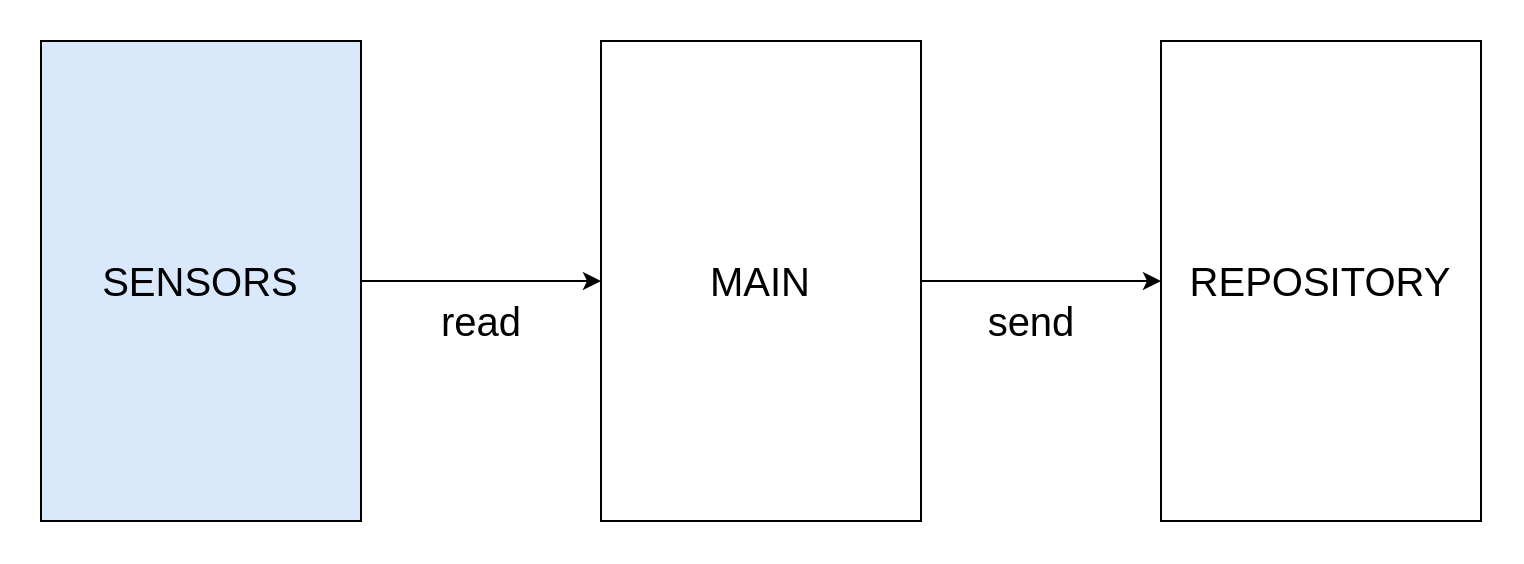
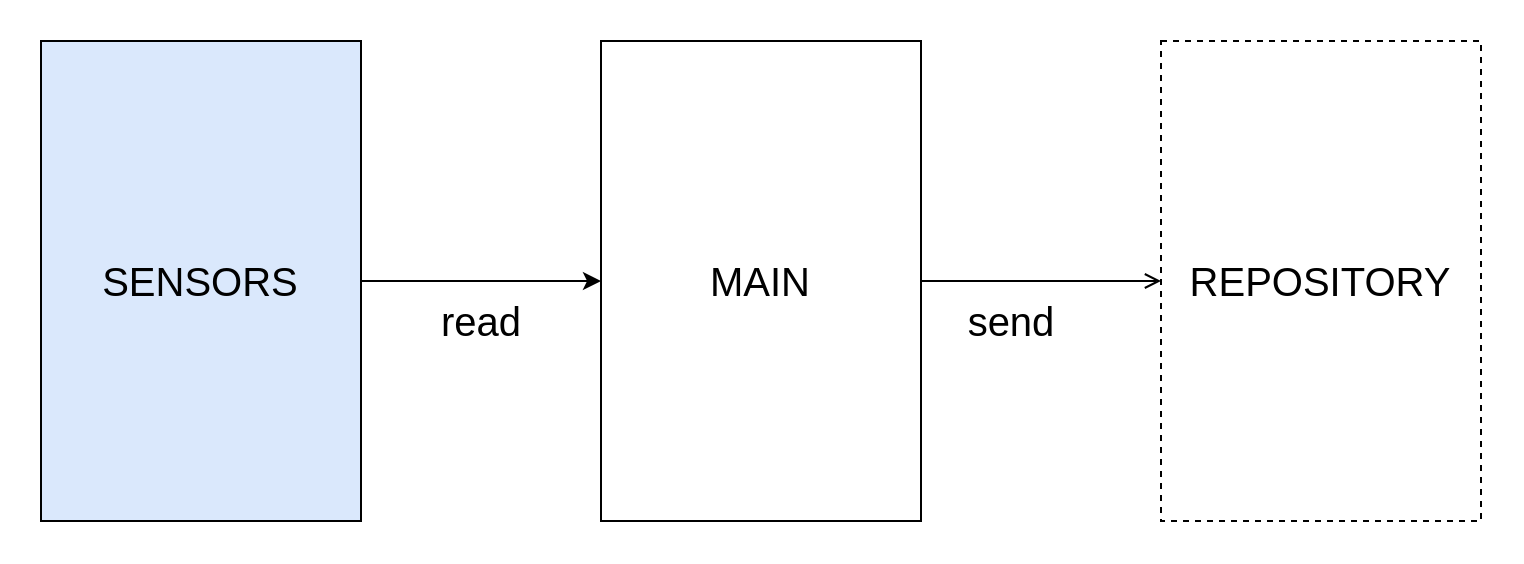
(1146, 281) -> (1149, 281)
(1321, 281) -> (1321, 281)
(1031, 321) -> (1011, 321)
